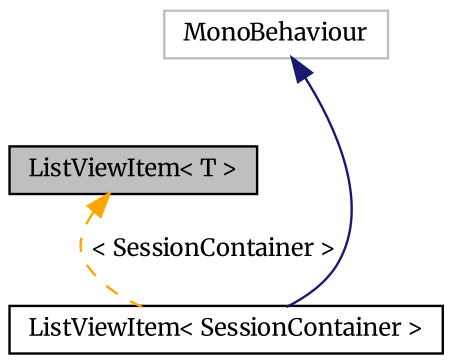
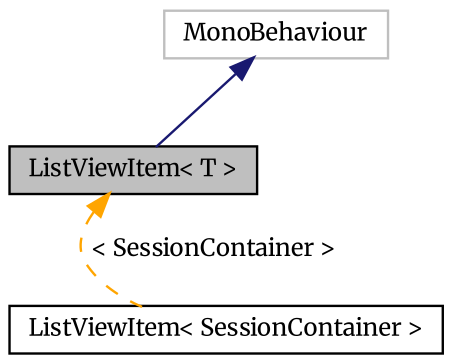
(351, 201) -> (196, 111)
